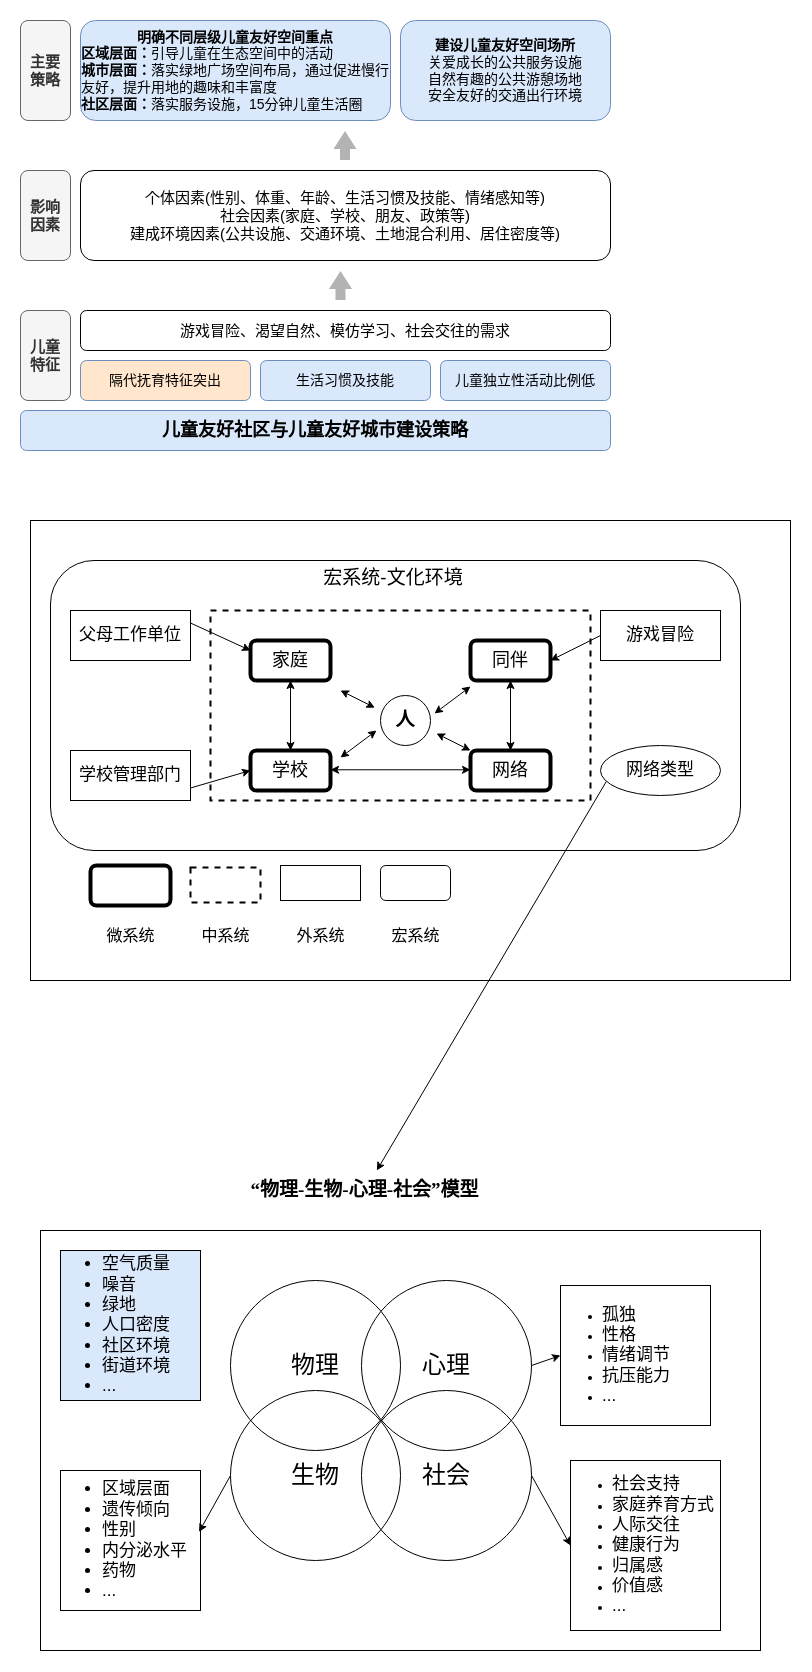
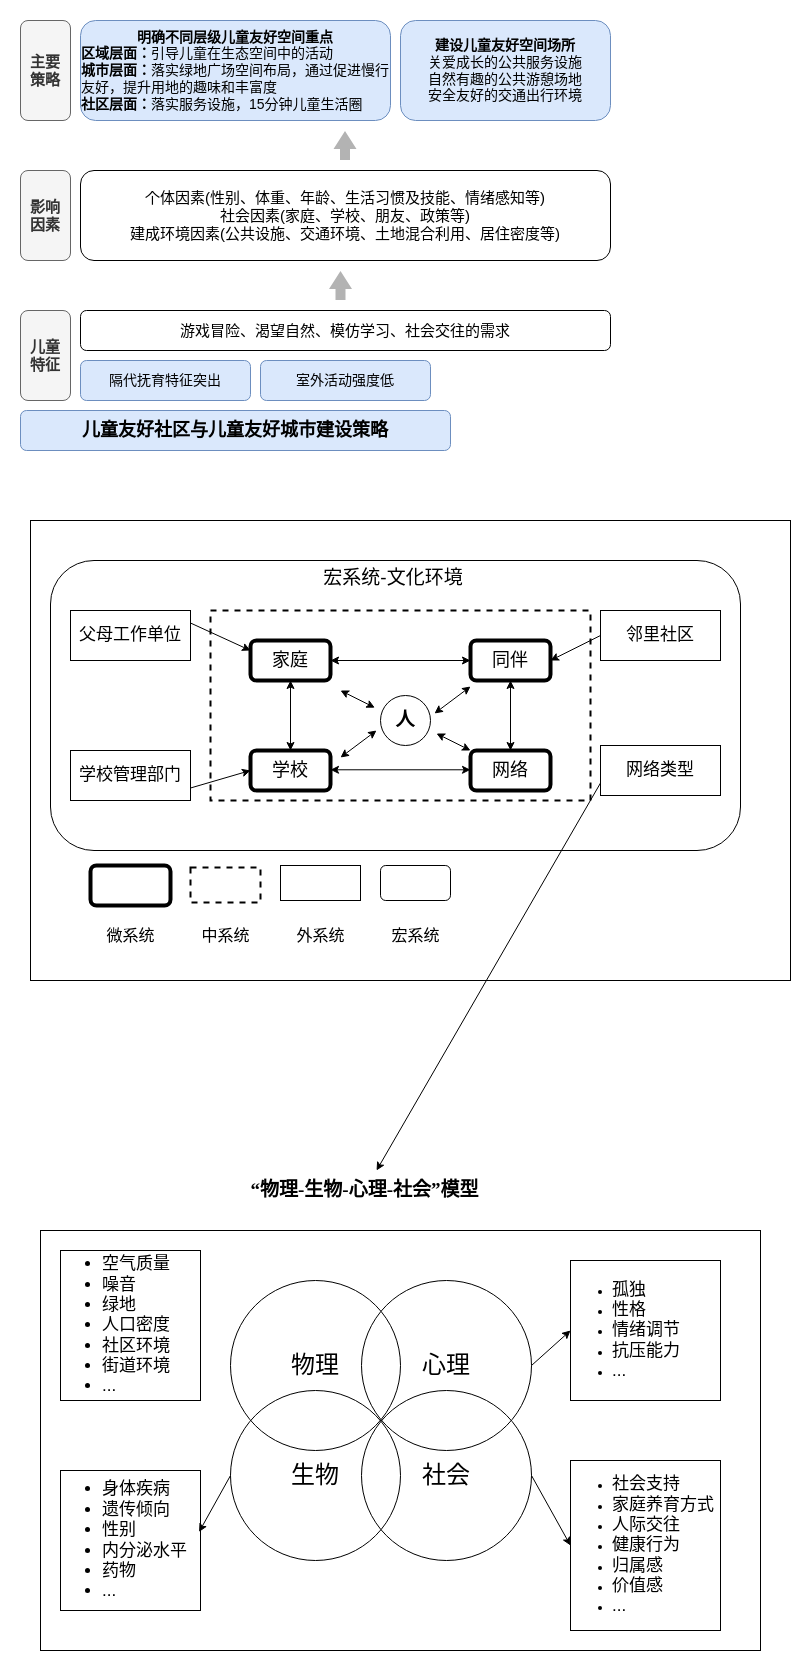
(166, 381) -> (166, 381)
(346, 381) -> (346, 381)
(526, 381) -> none
(316, 431) -> (236, 431)
(661, 636) -> (661, 636)
none -> (400, 661)
(661, 771) -> (661, 771)
(131, 1326) -> (131, 1326)
(636, 1356) -> (646, 1331)
(93, 1541) -> (93, 1541)
